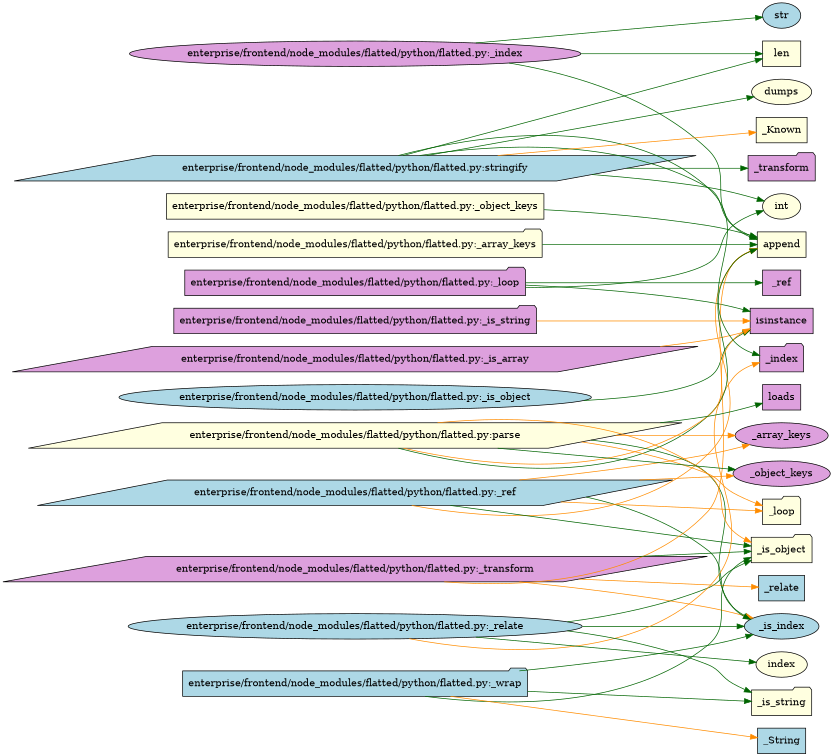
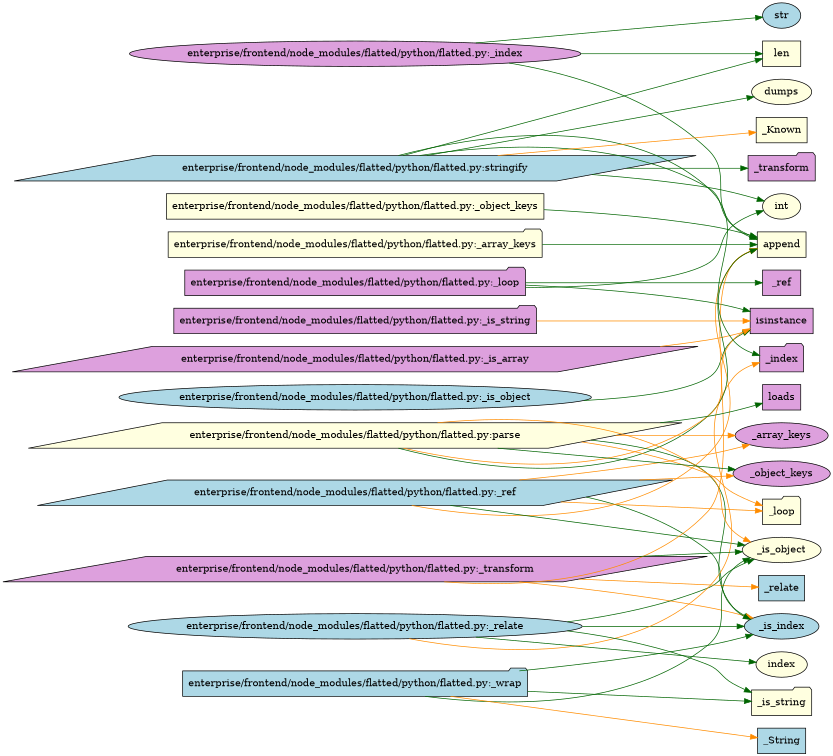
(782, 550) -> (782, 550)
